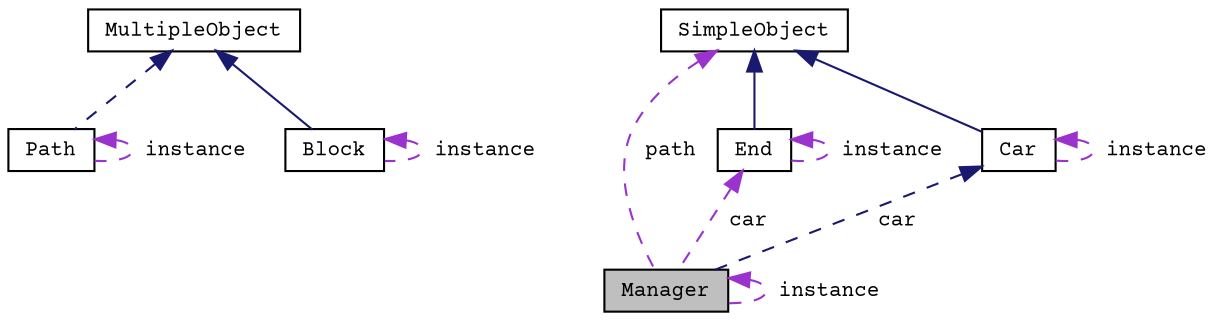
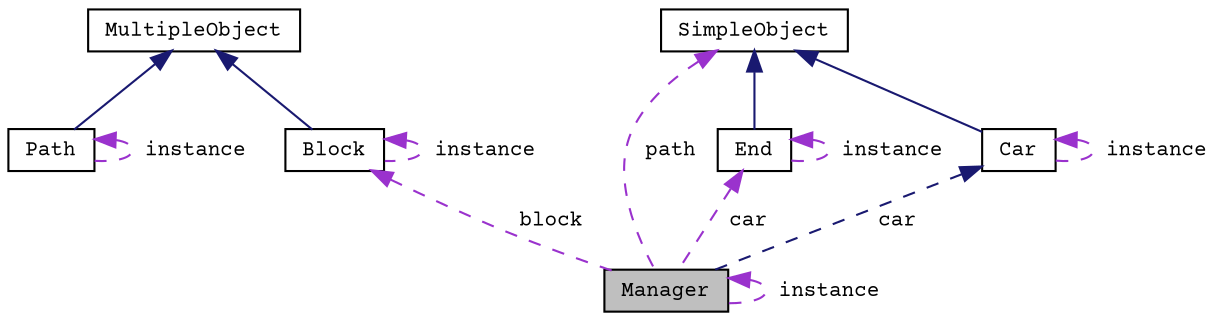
(115, 97) -> (115, 97)
none -> (500, 229)
